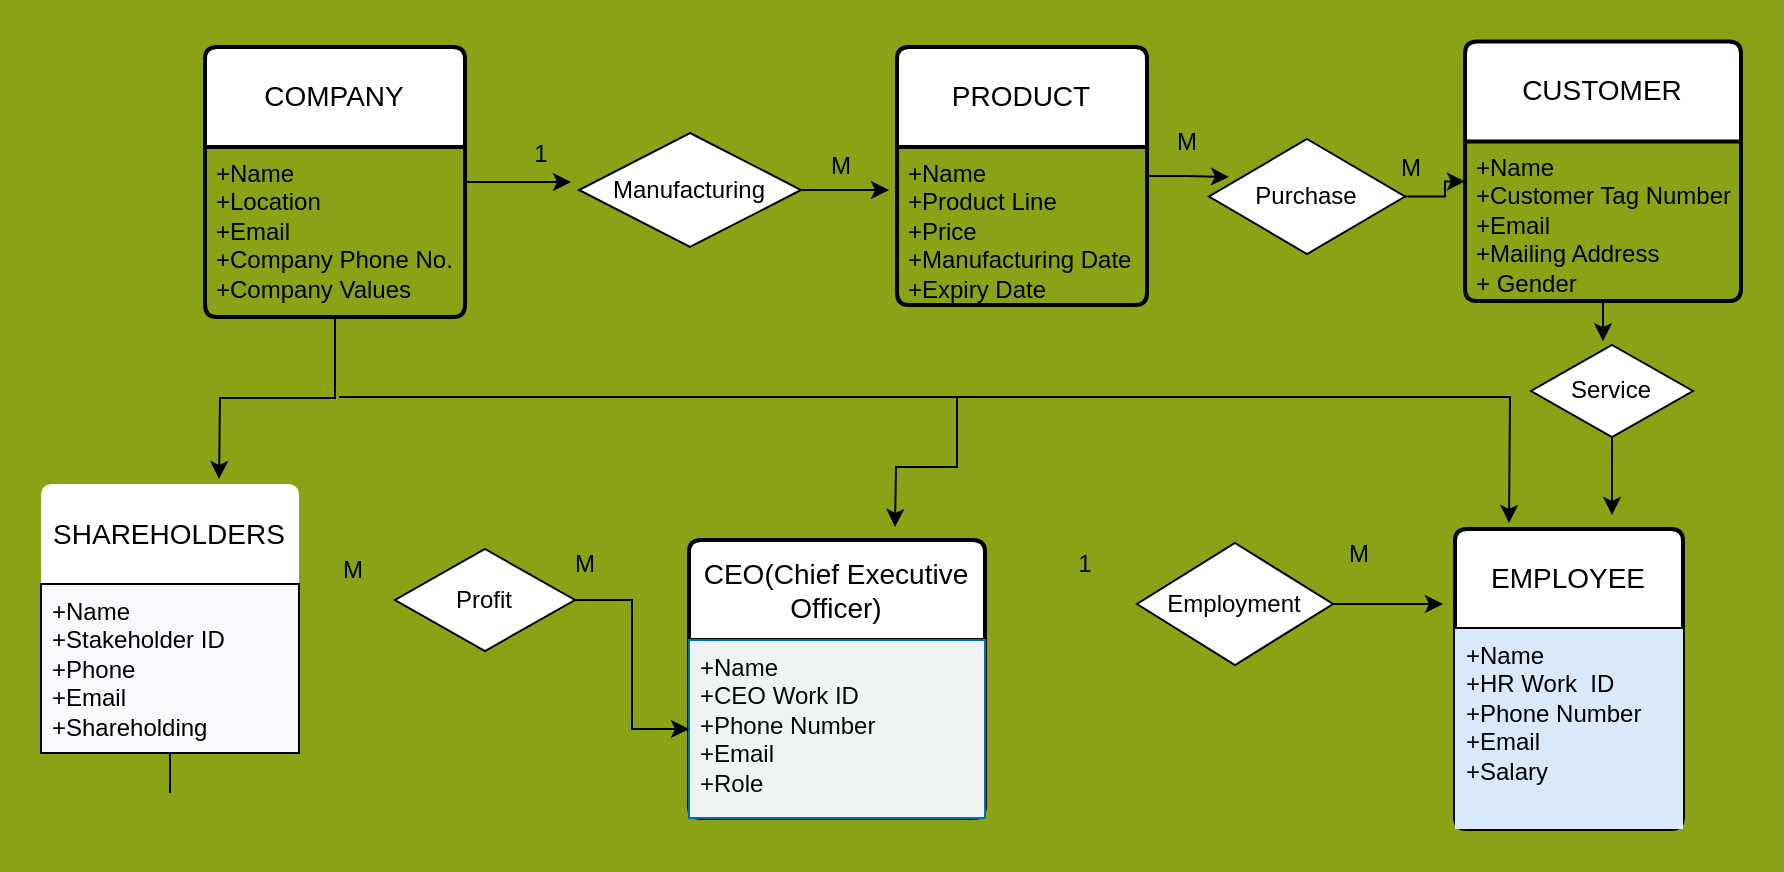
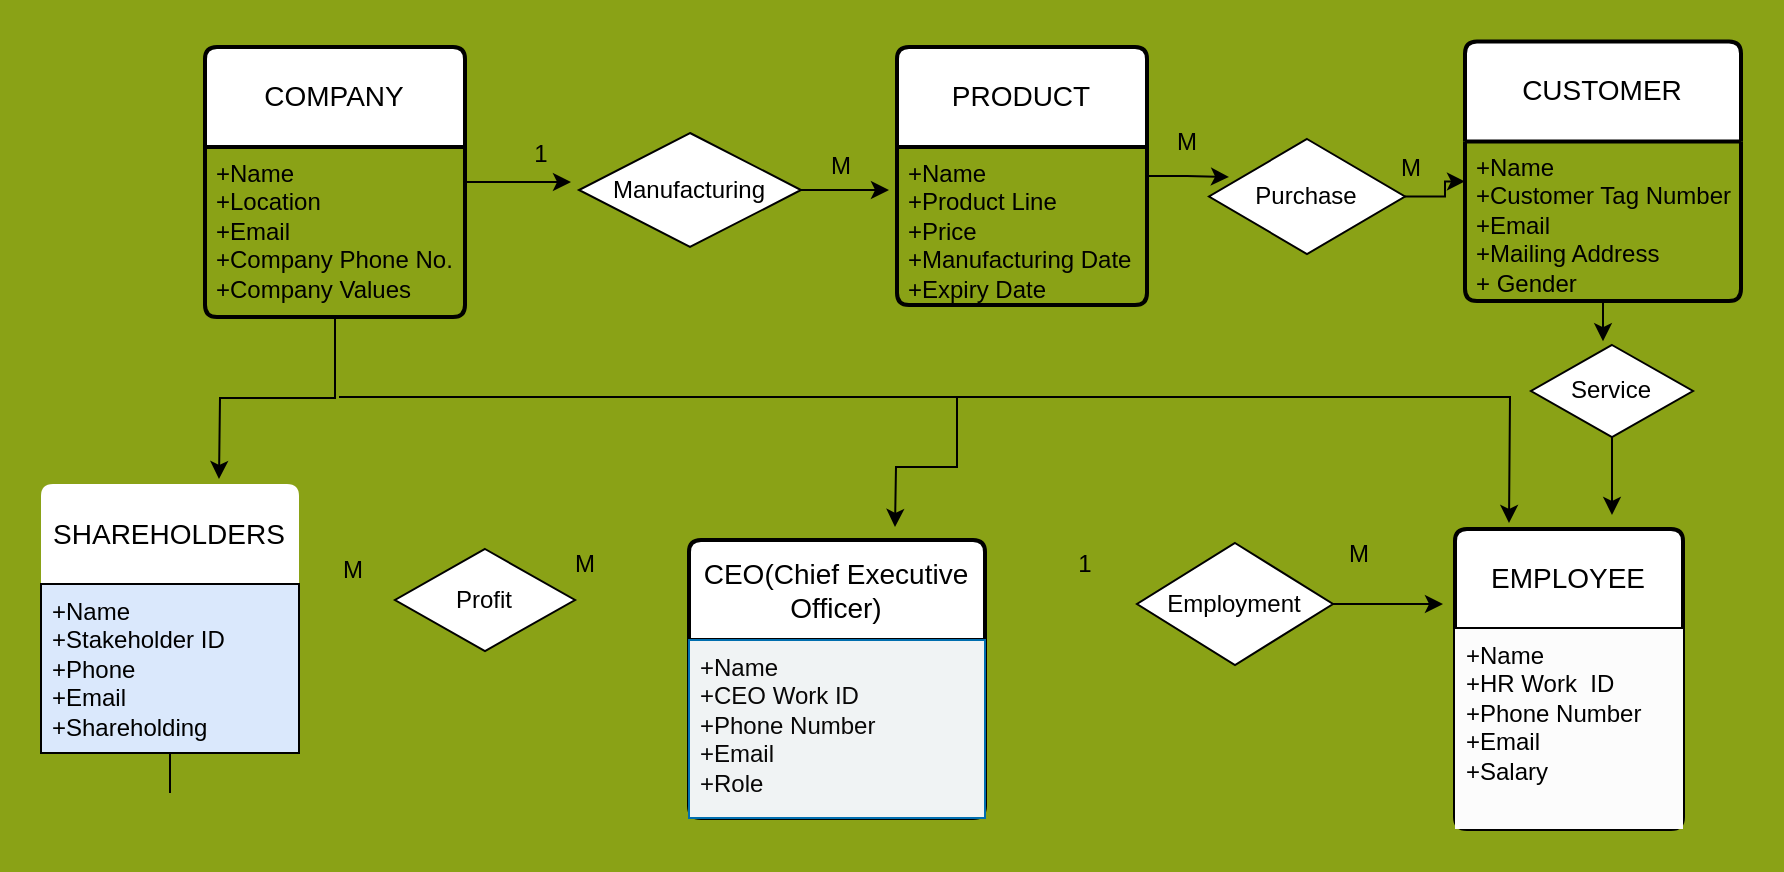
(632, 658) -> none
(170, 669) -> (170, 669)
(1569, 729) -> (1569, 729)
